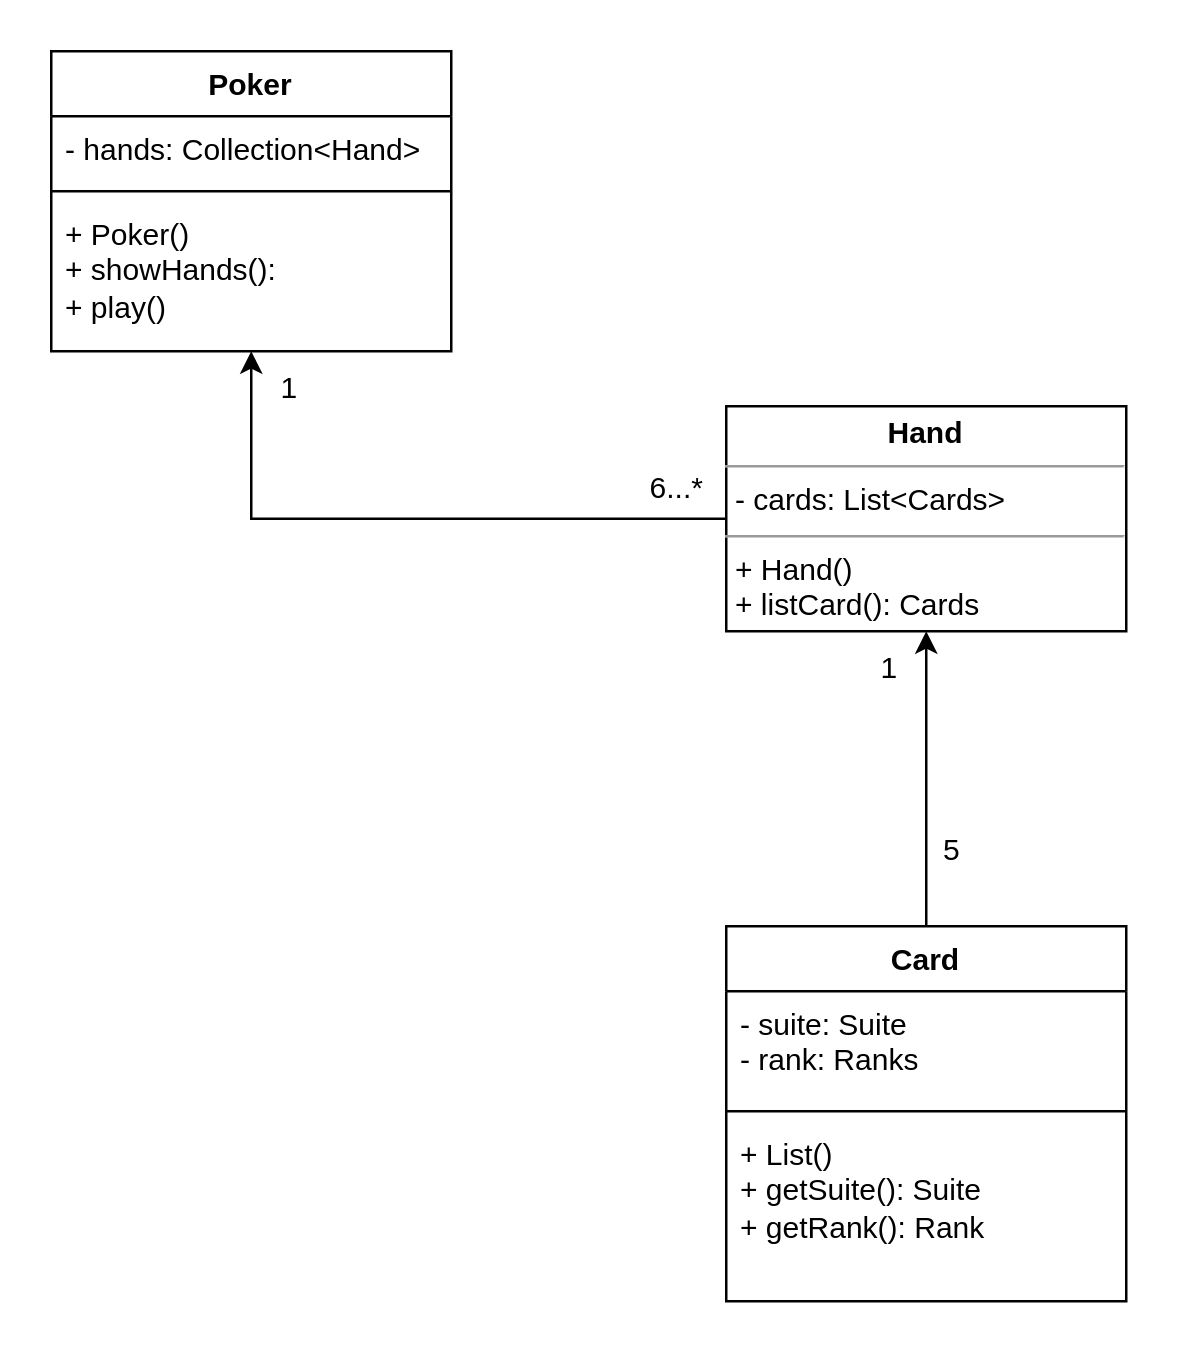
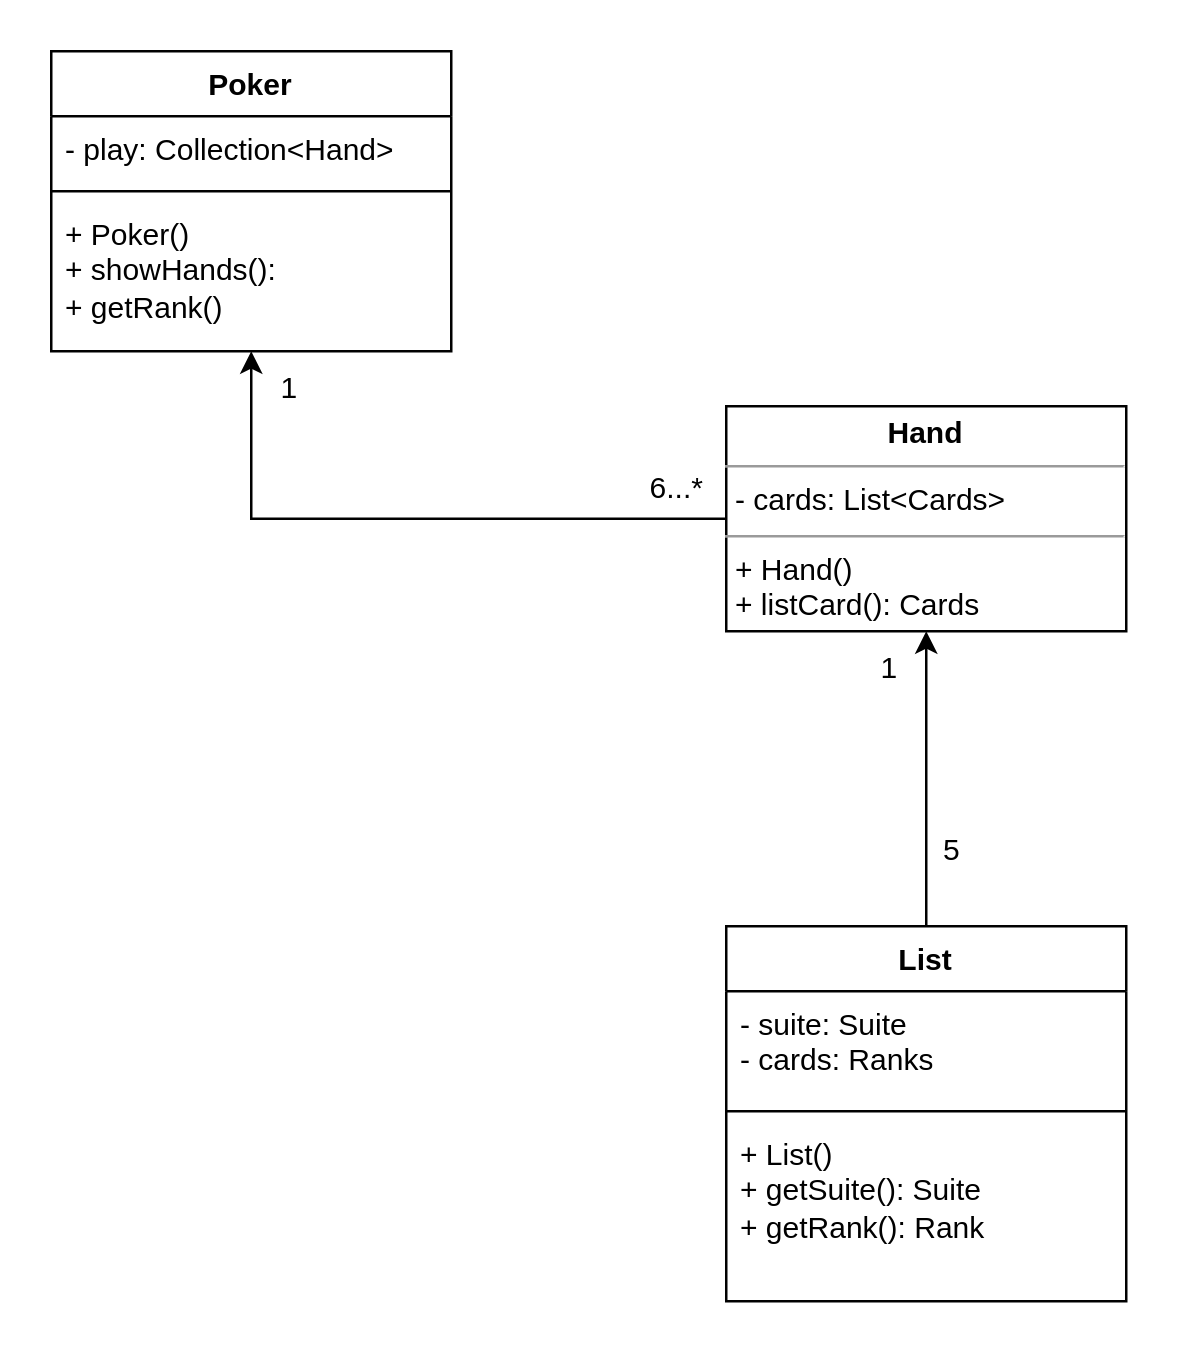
(253, 152) -> (241, 152)
(176, 273) -> (176, 273)
(926, 962) -> (926, 962)
(839, 1045) -> (847, 1045)
